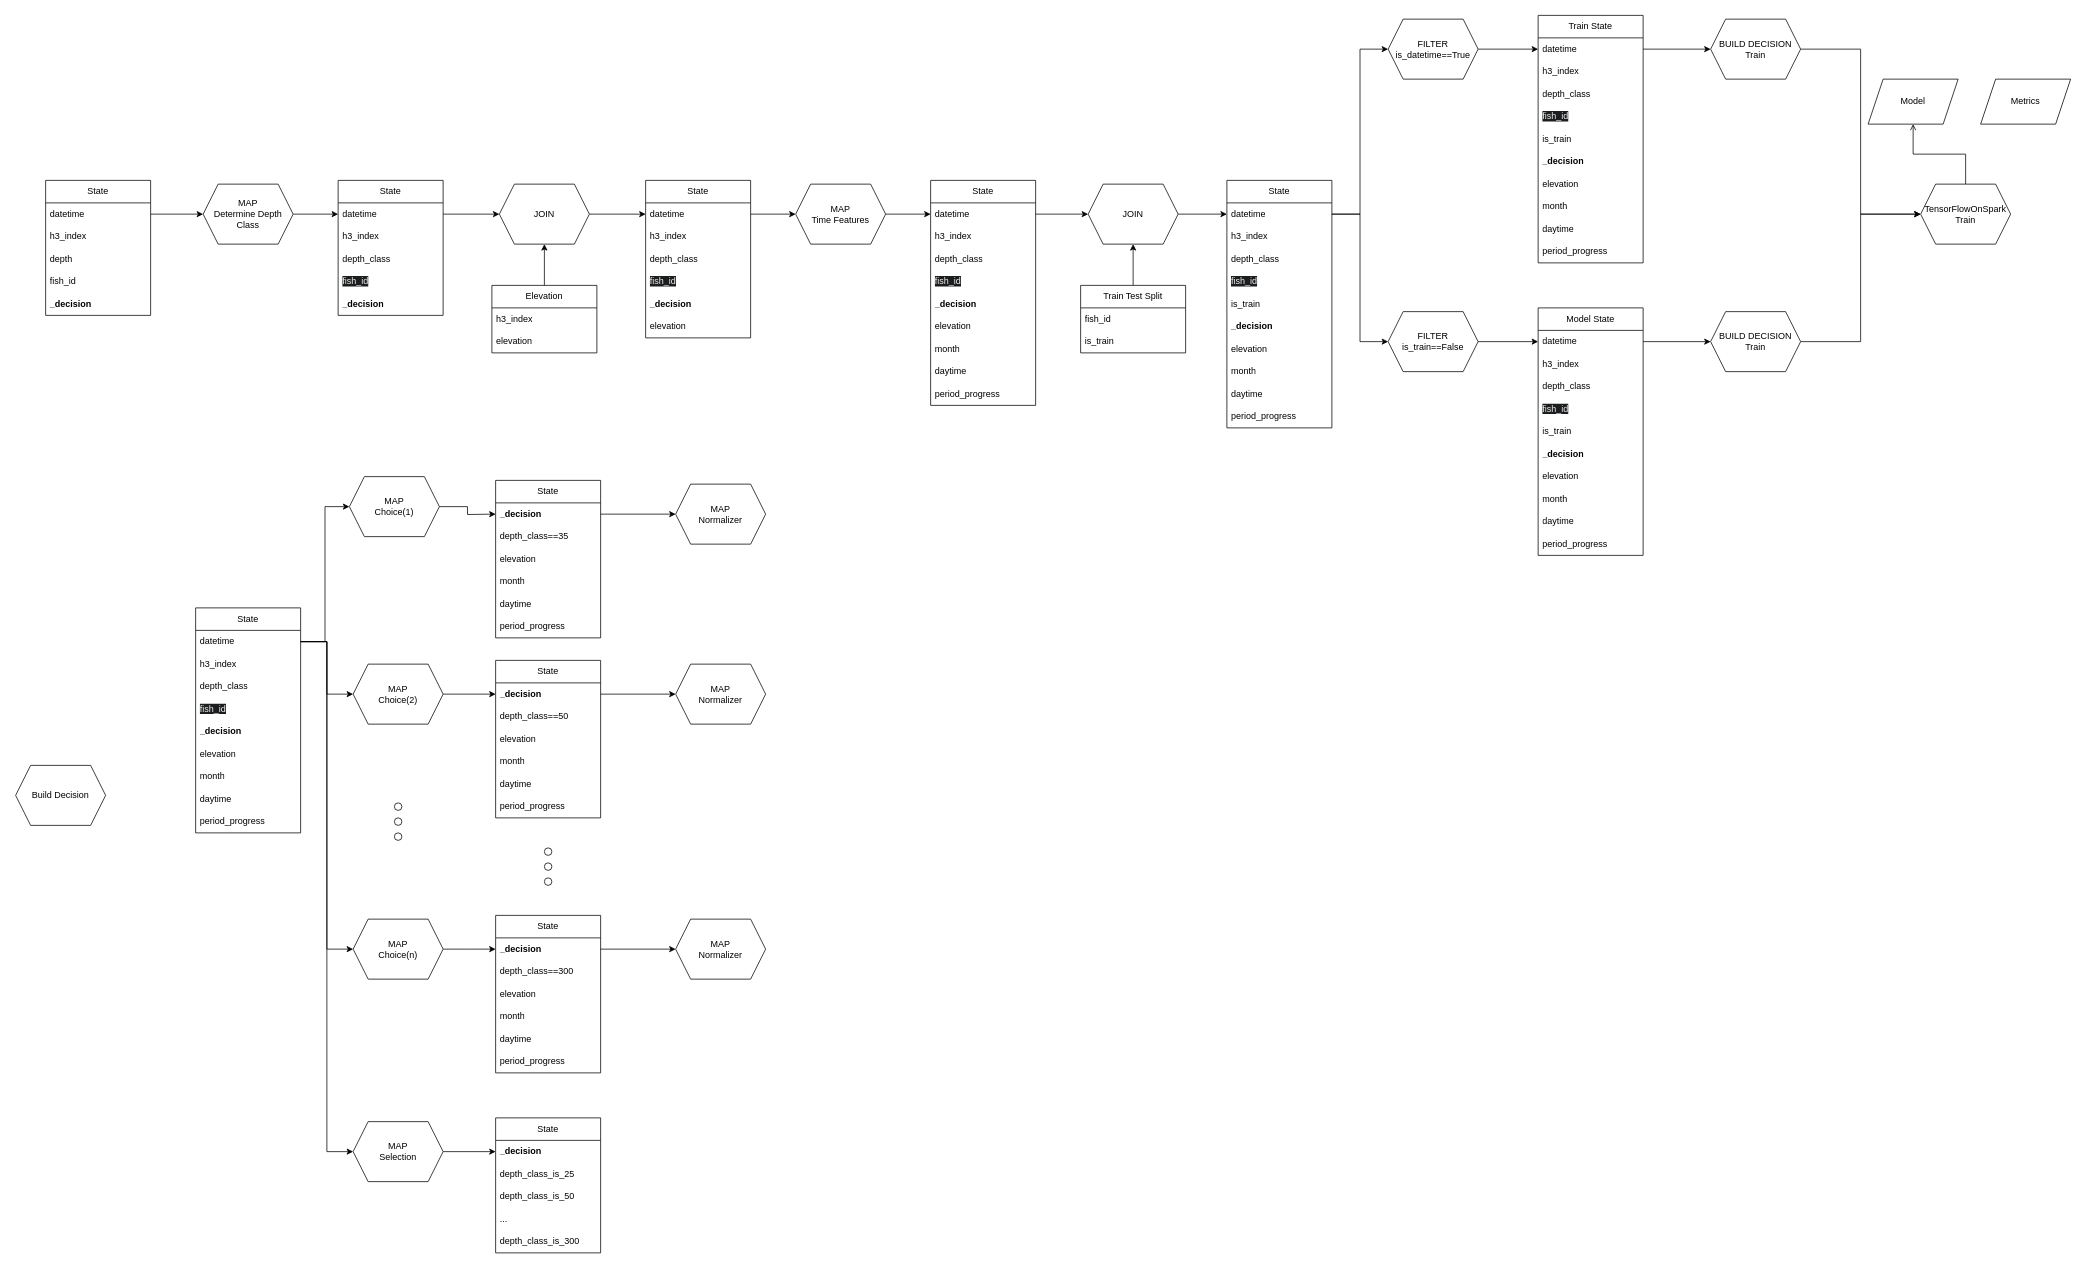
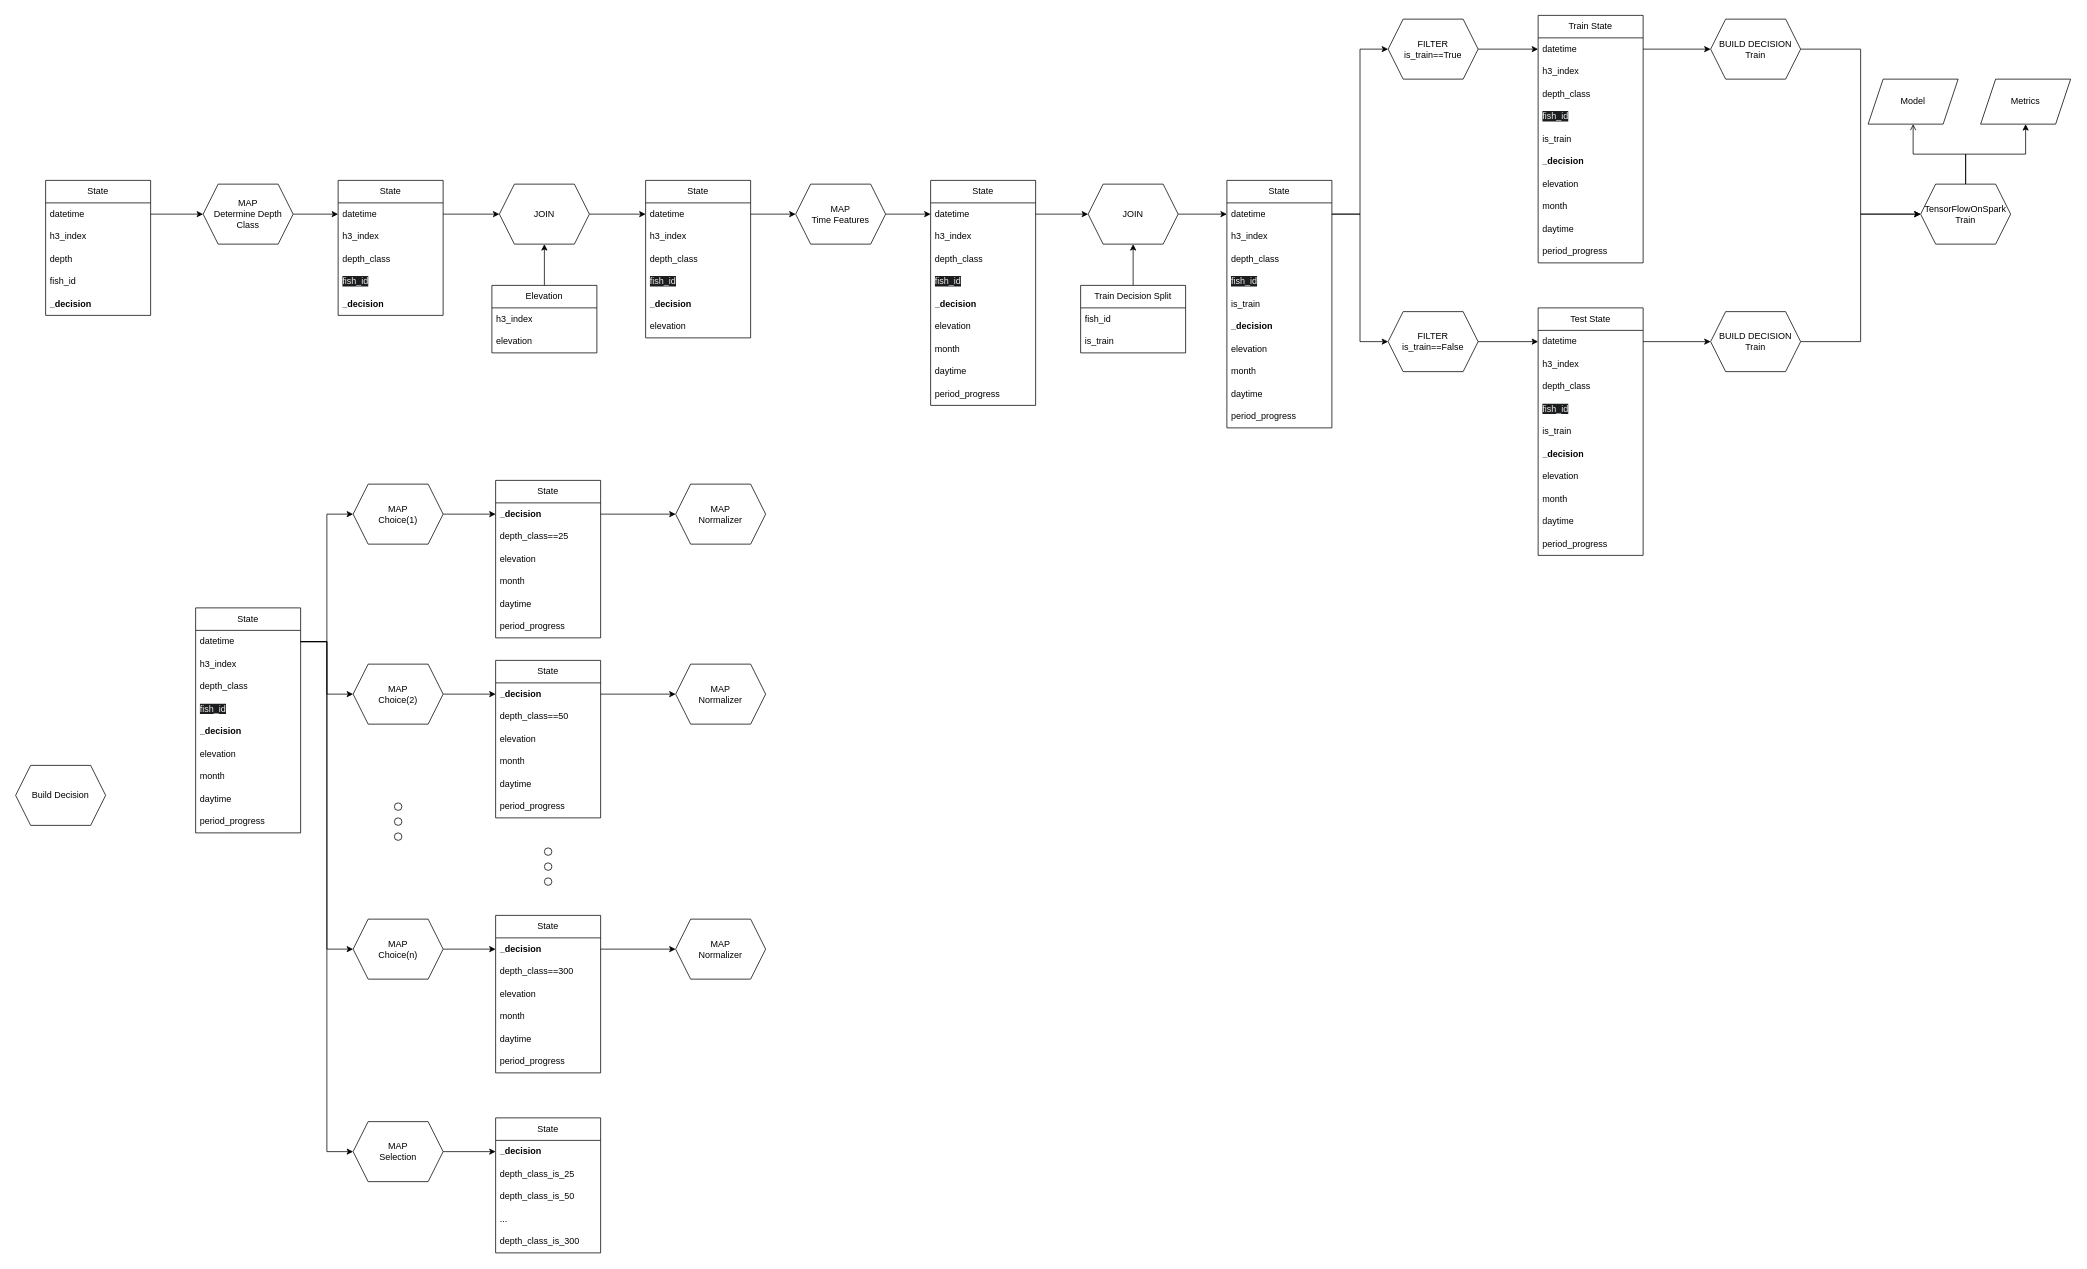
(1433, 49) -> (1433, 49)
none -> (2025, 143)
(1133, 297) -> (1133, 297)
(1590, 319) -> (1590, 319)
(394, 507) -> (398, 514)
(537, 537) -> (537, 537)
